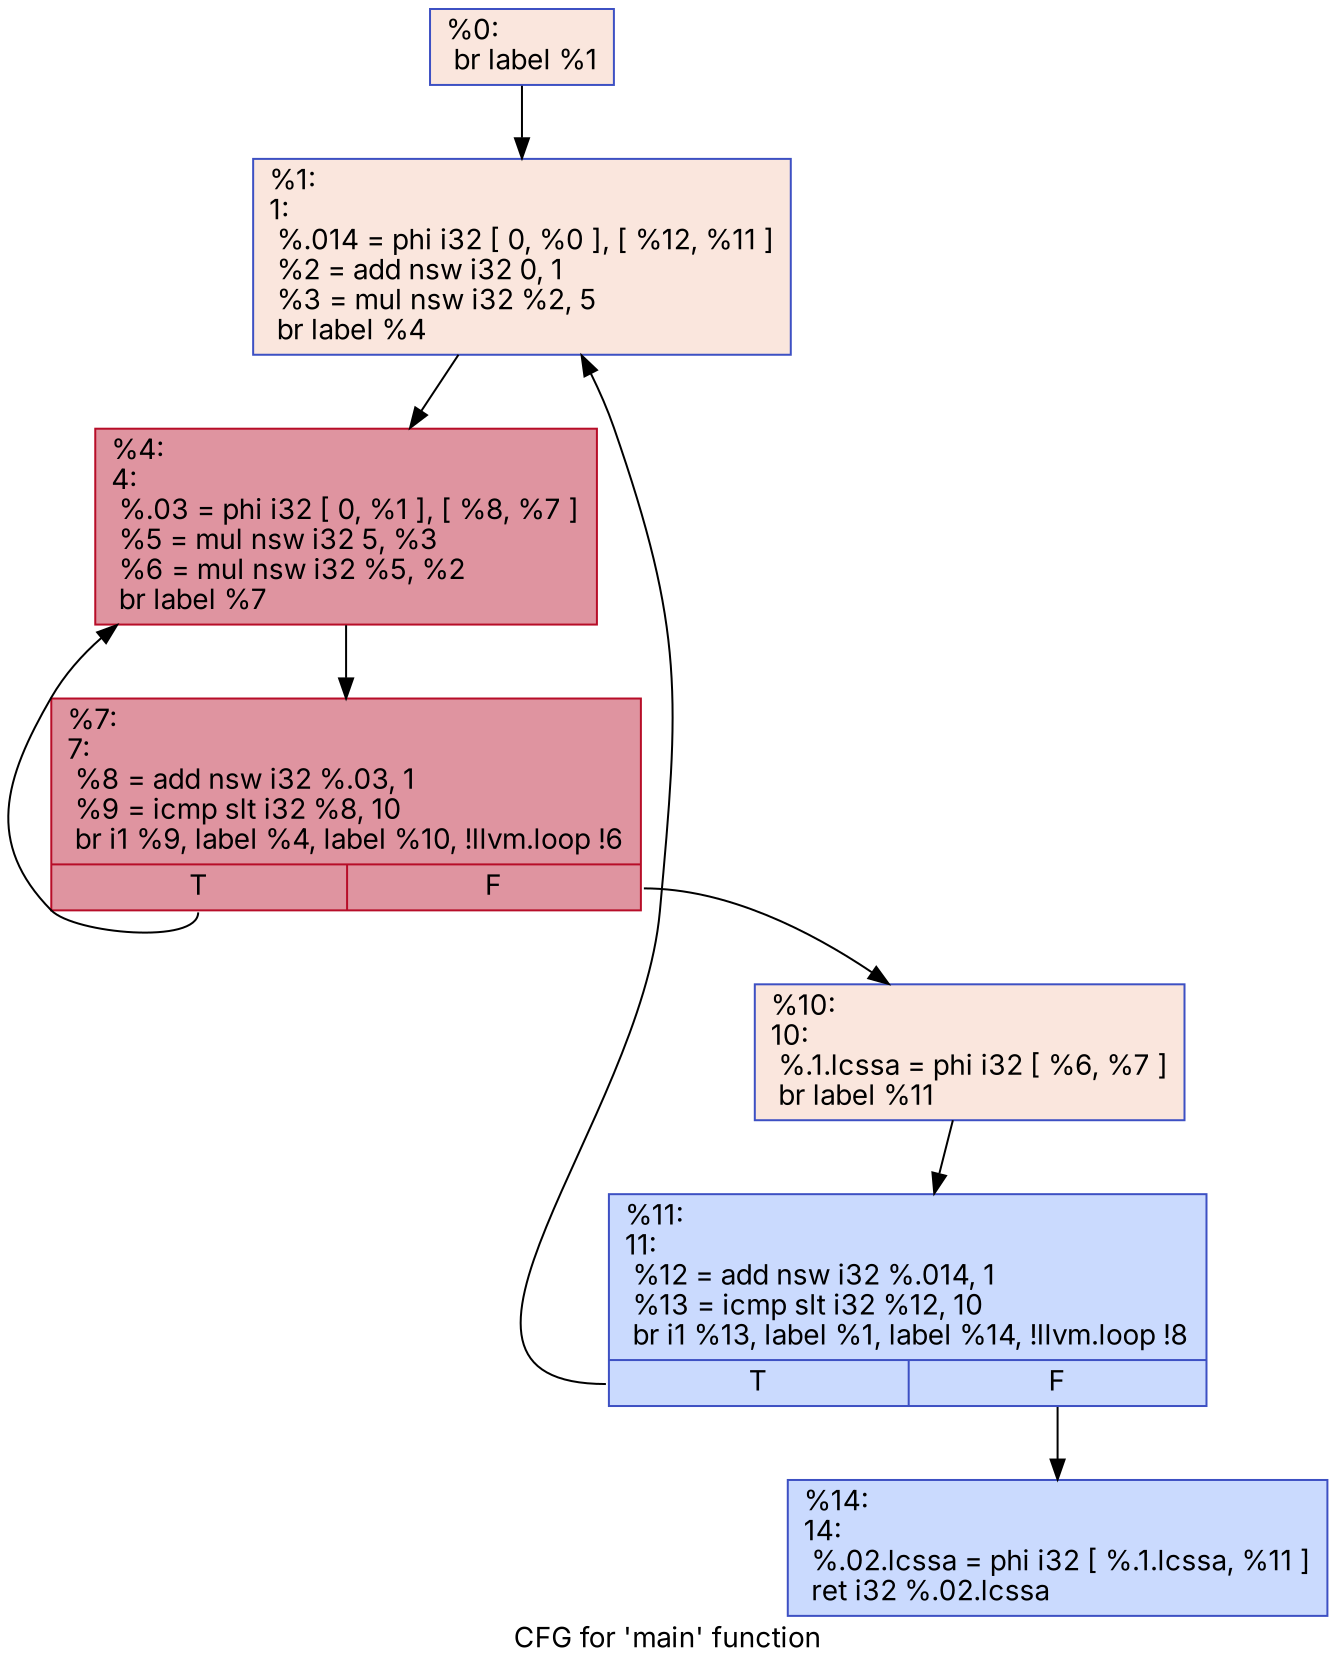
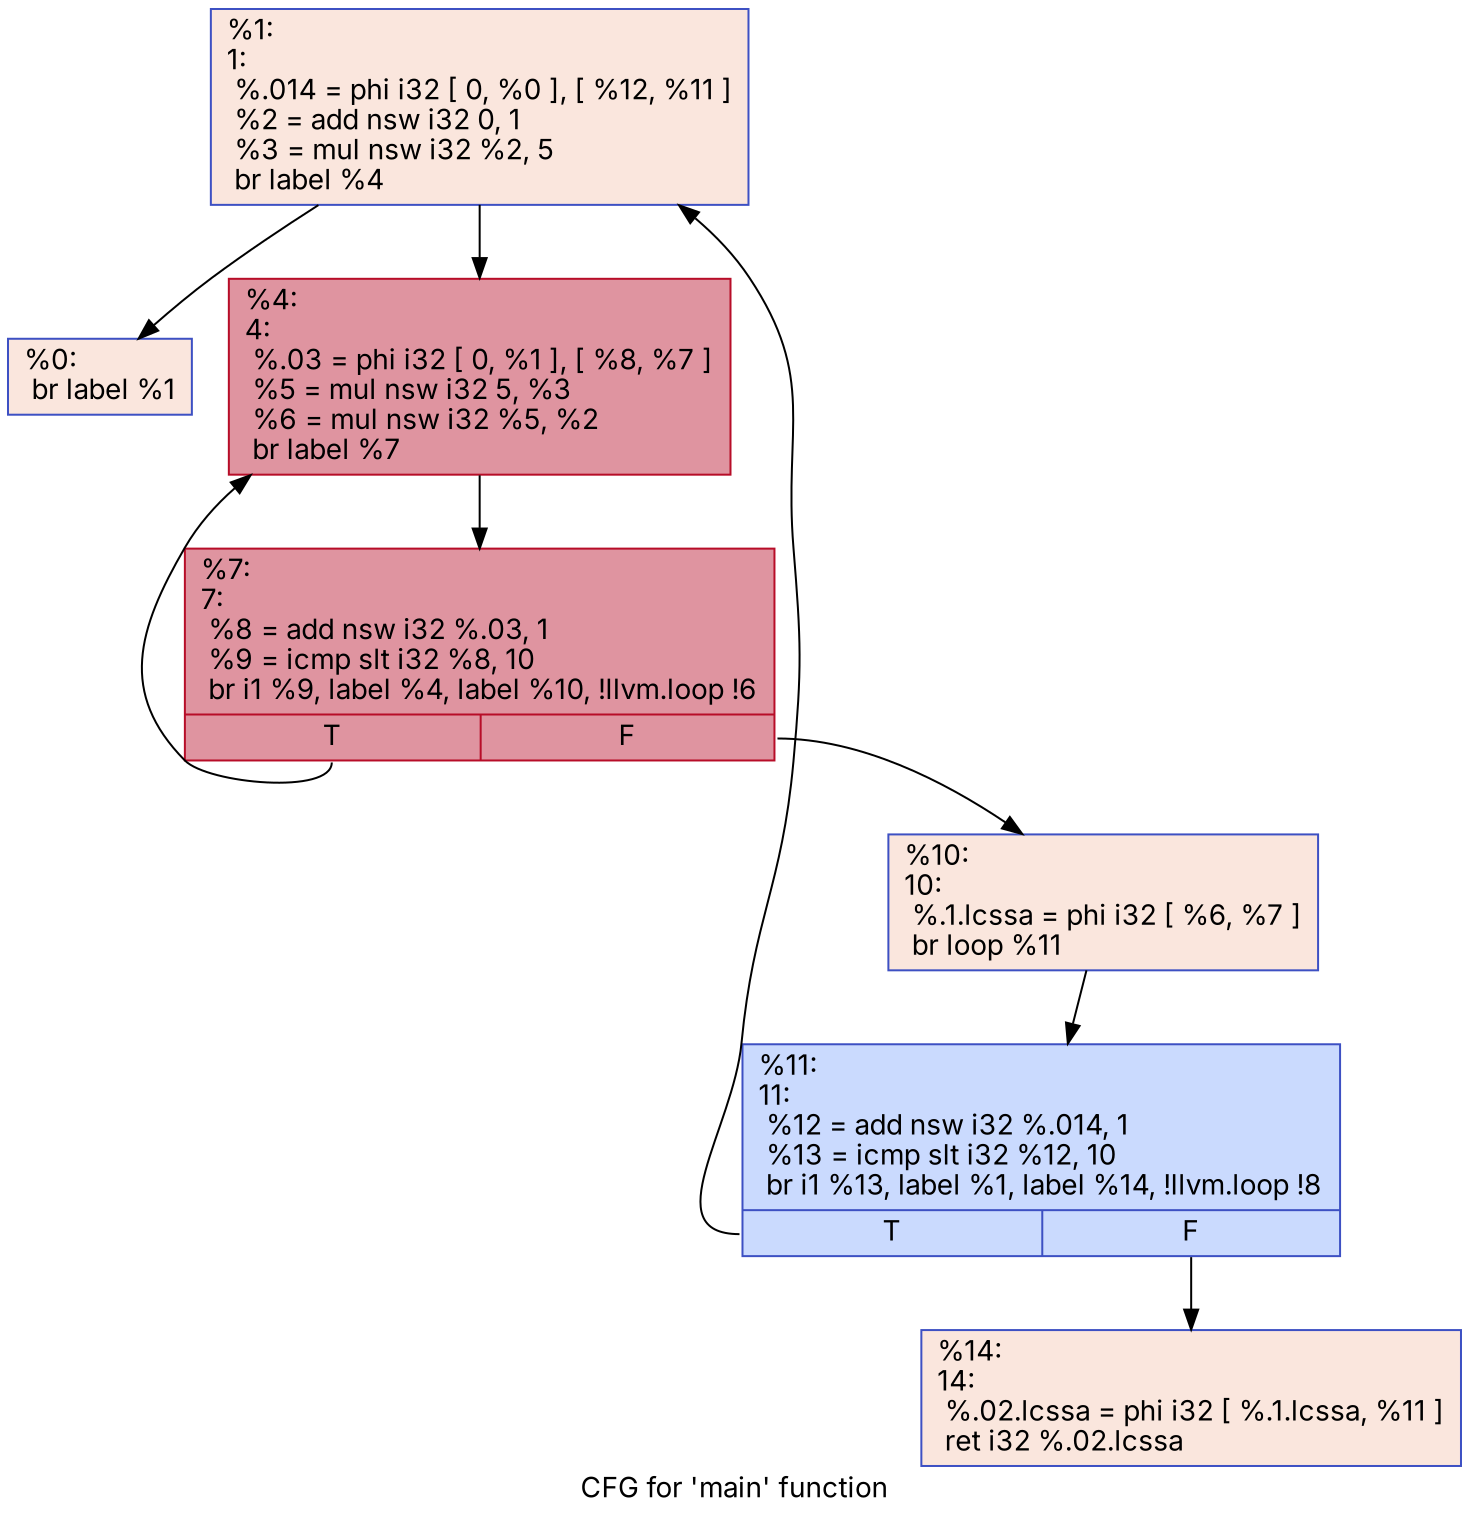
(522, 112) -> (234, 262)
(853, 1096) -> (983, 946)
(1058, 1548) -> (1191, 1398)
